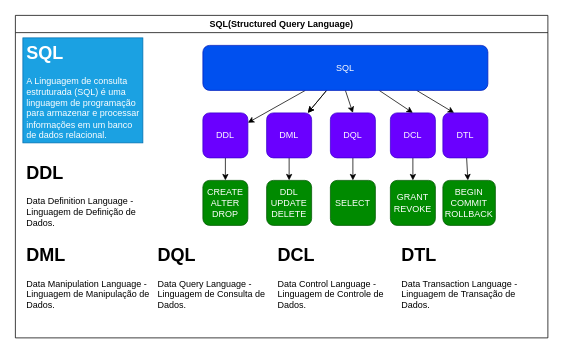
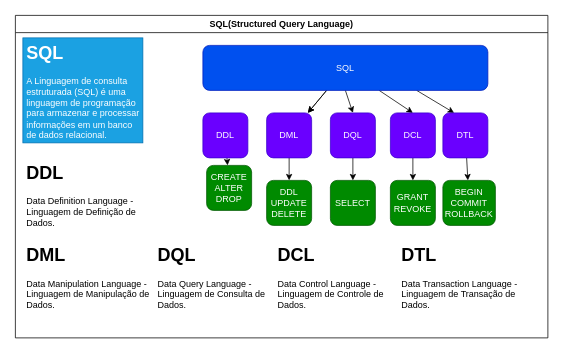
(279, 105) -> none
(225, 203) -> (229, 188)
